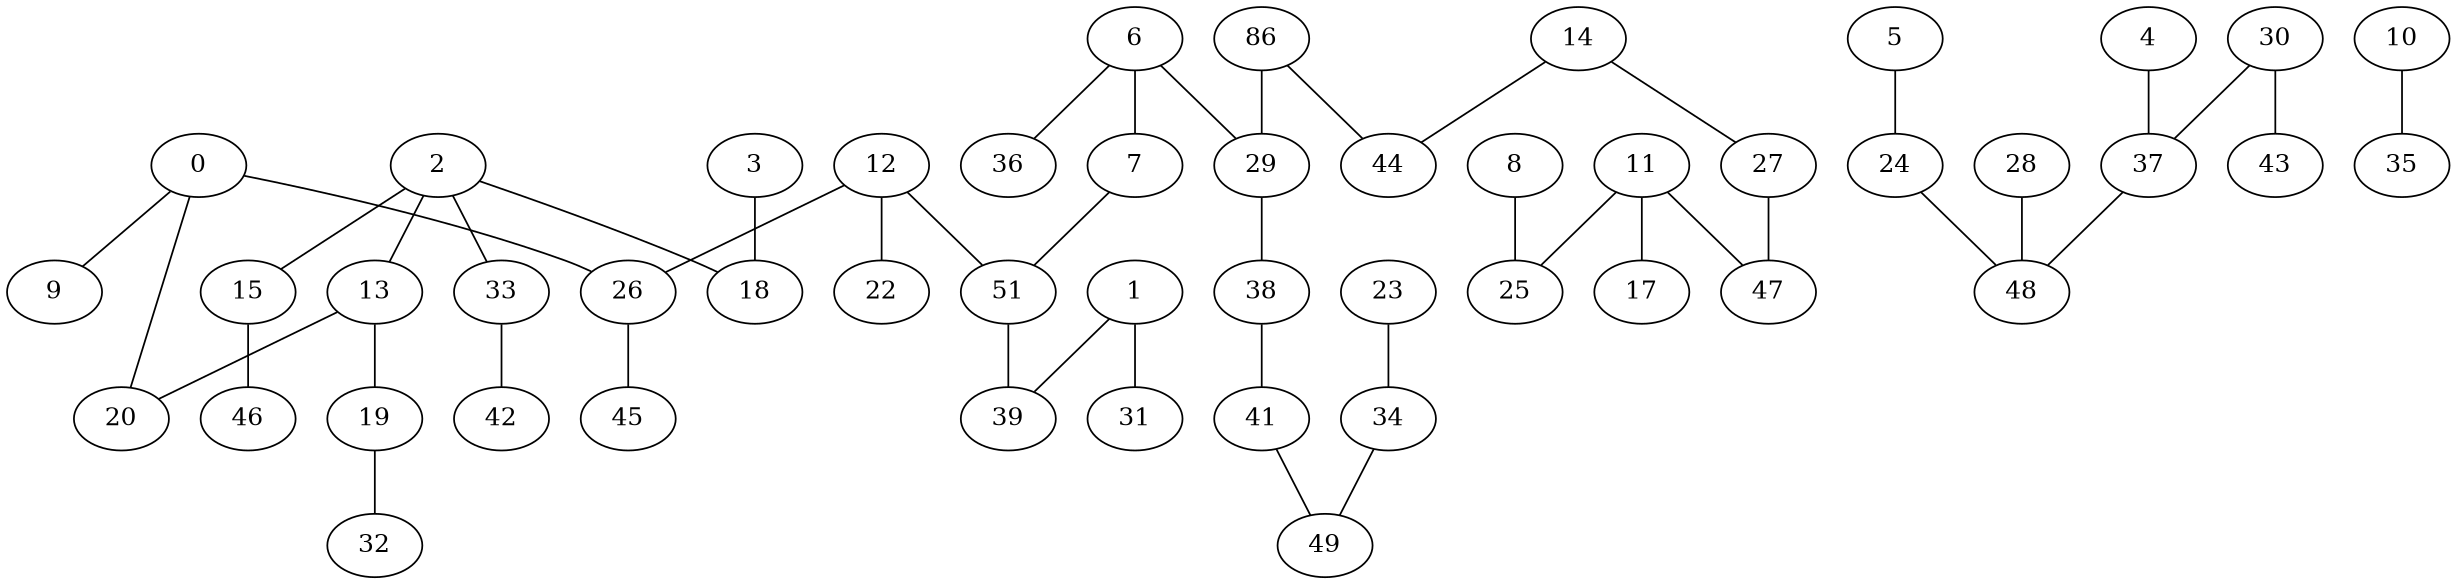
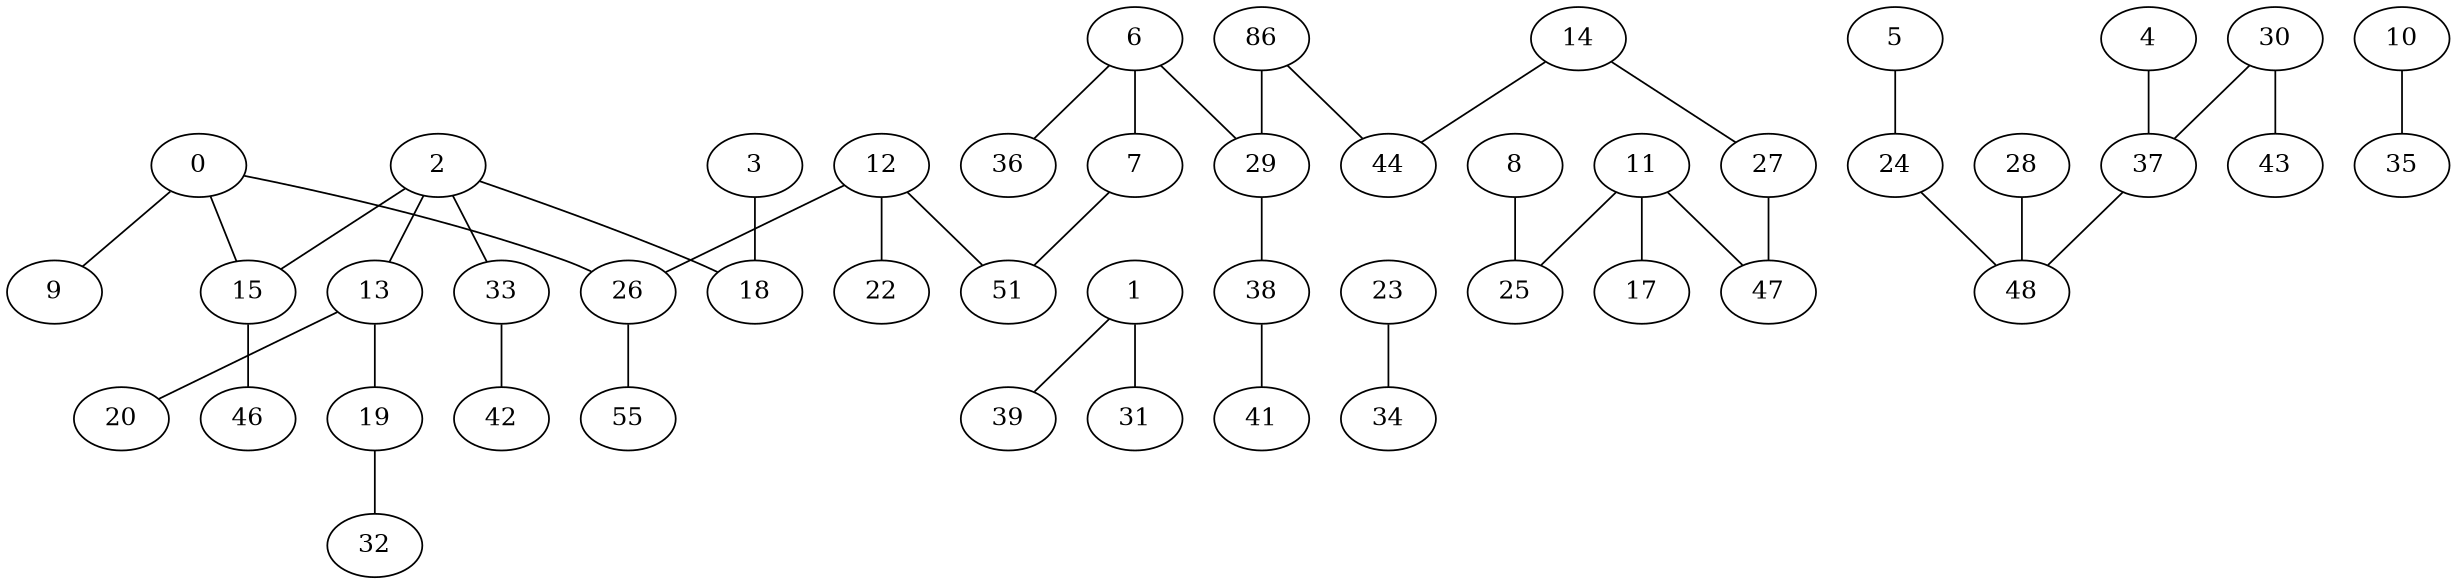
(160, 292) -> (224, 229)
(1008, 356) -> none
(628, 419) -> (628, 419)
(1325, 546) -> none
